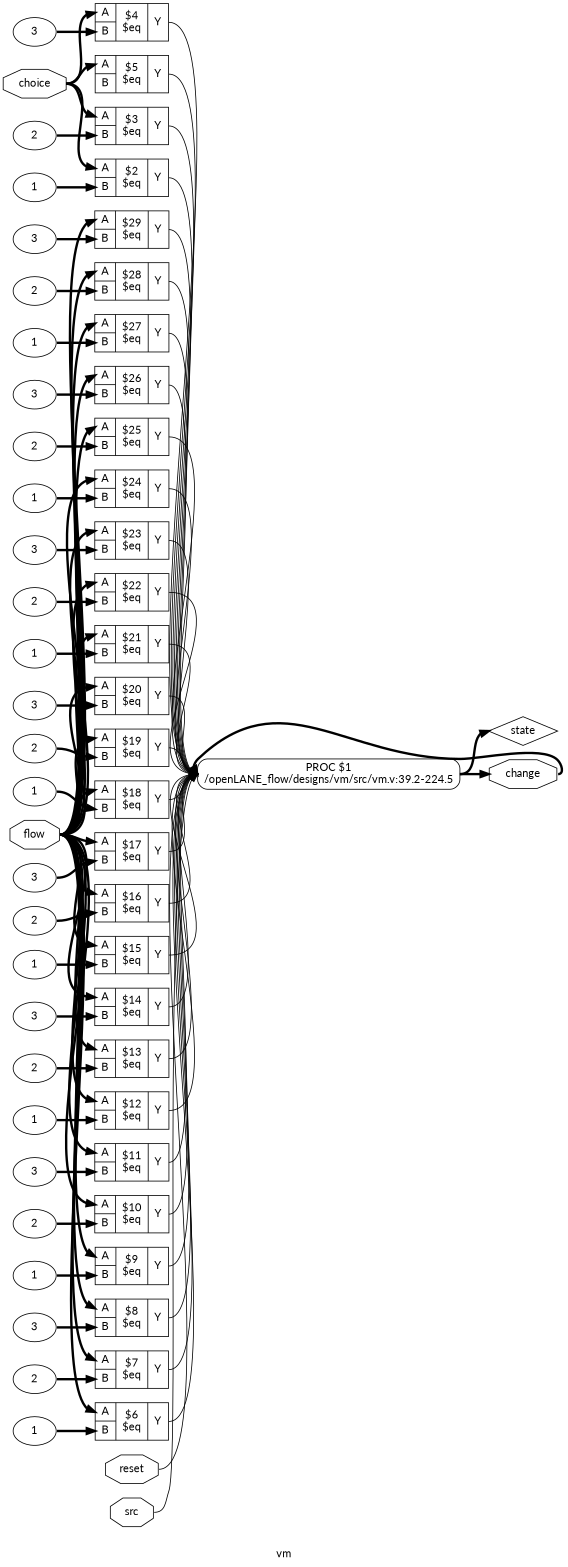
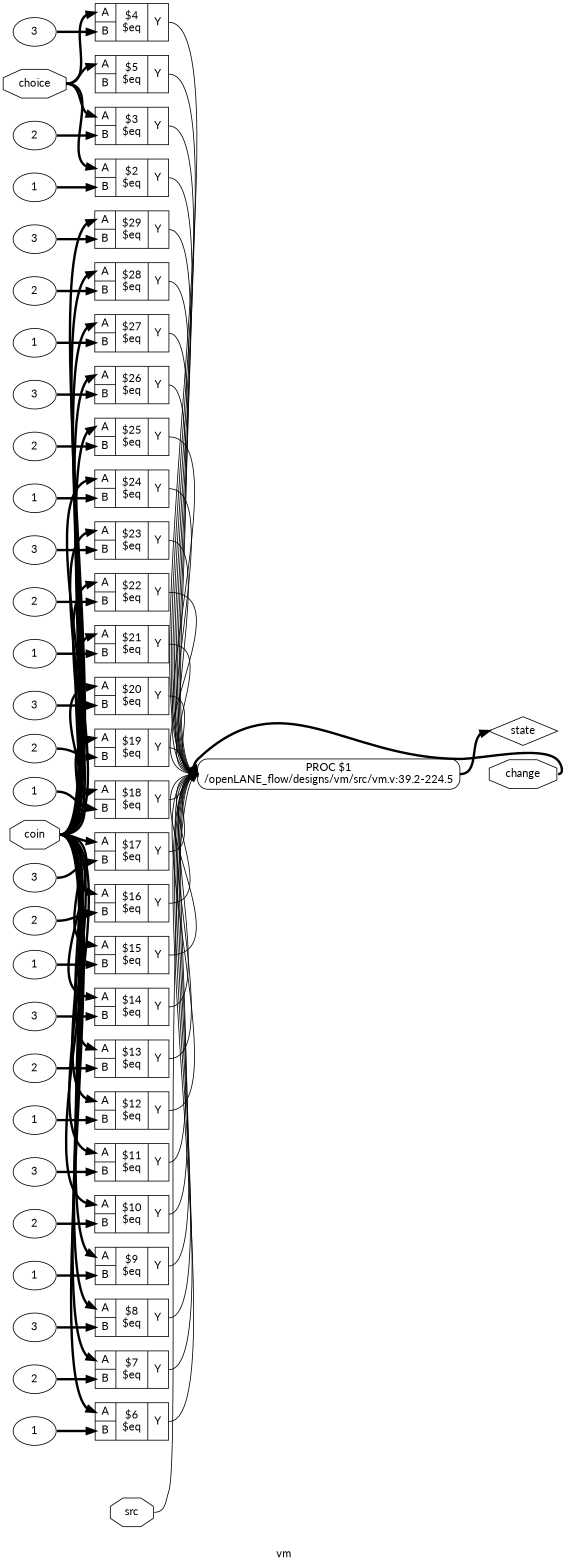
(472, 774) -> none
(35, 835) -> (35, 835)
(132, 1469) -> none
